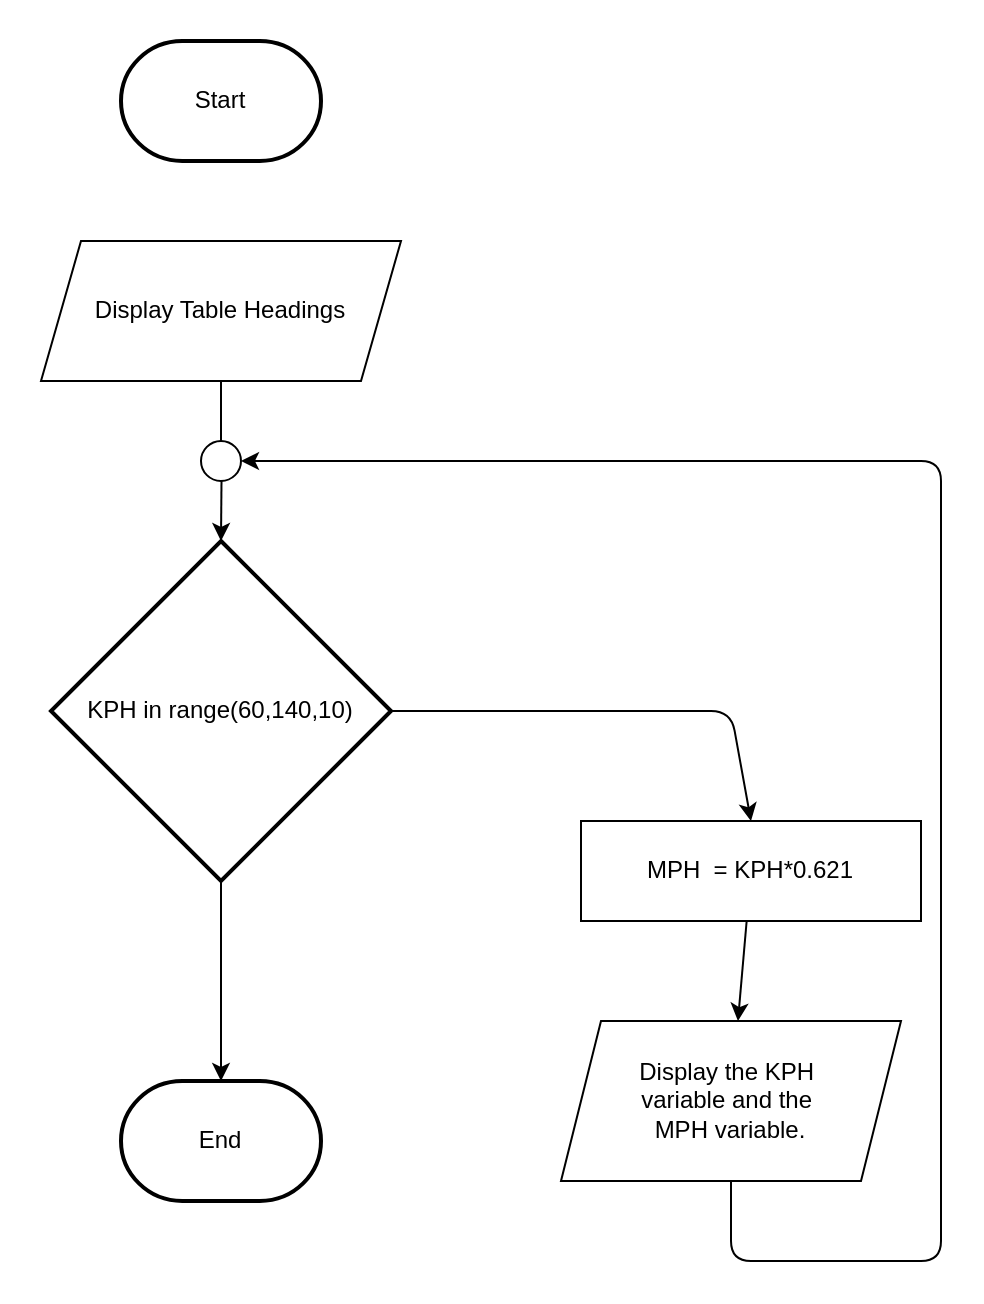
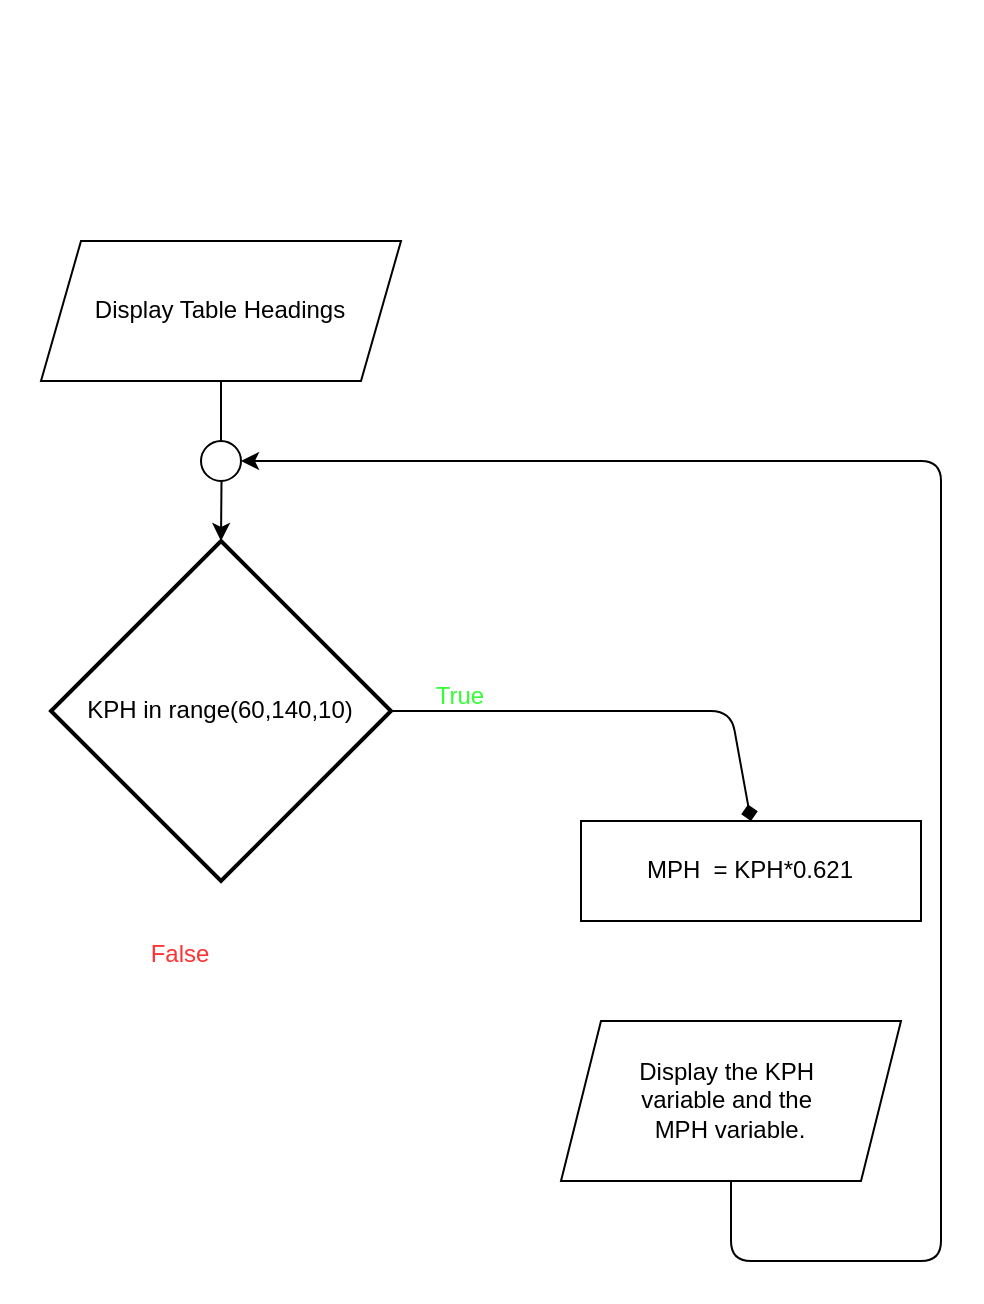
(221, 101) -> none
none -> (461, 697)
(748, 806) -> (748, 804)
none -> (181, 955)
(743, 964) -> none
(221, 974) -> none
(221, 1141) -> none
